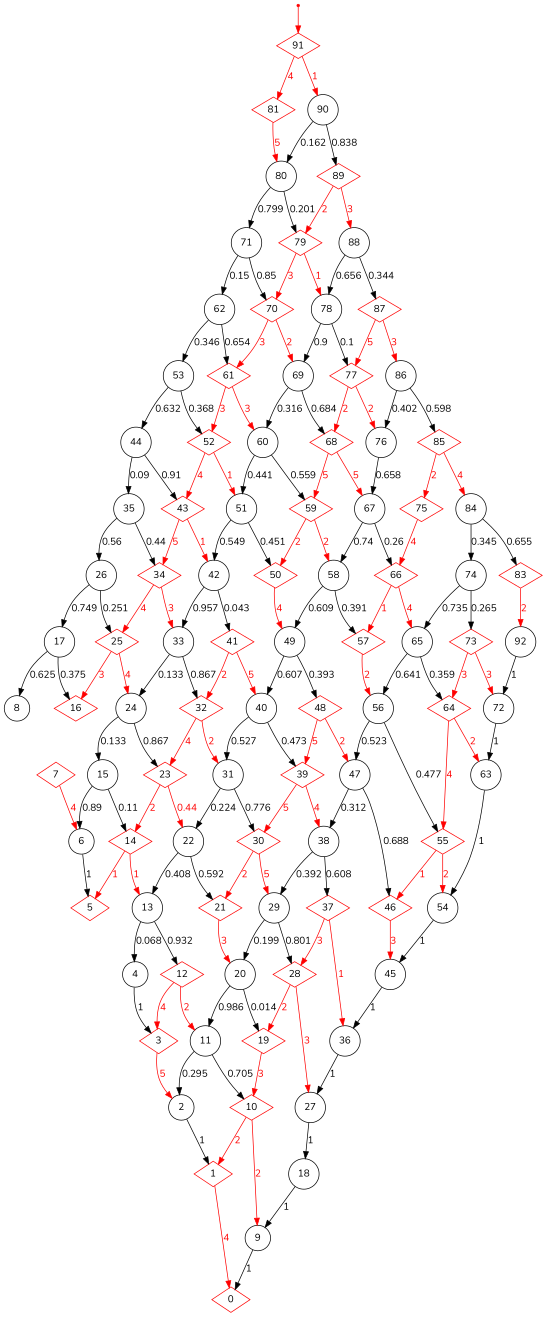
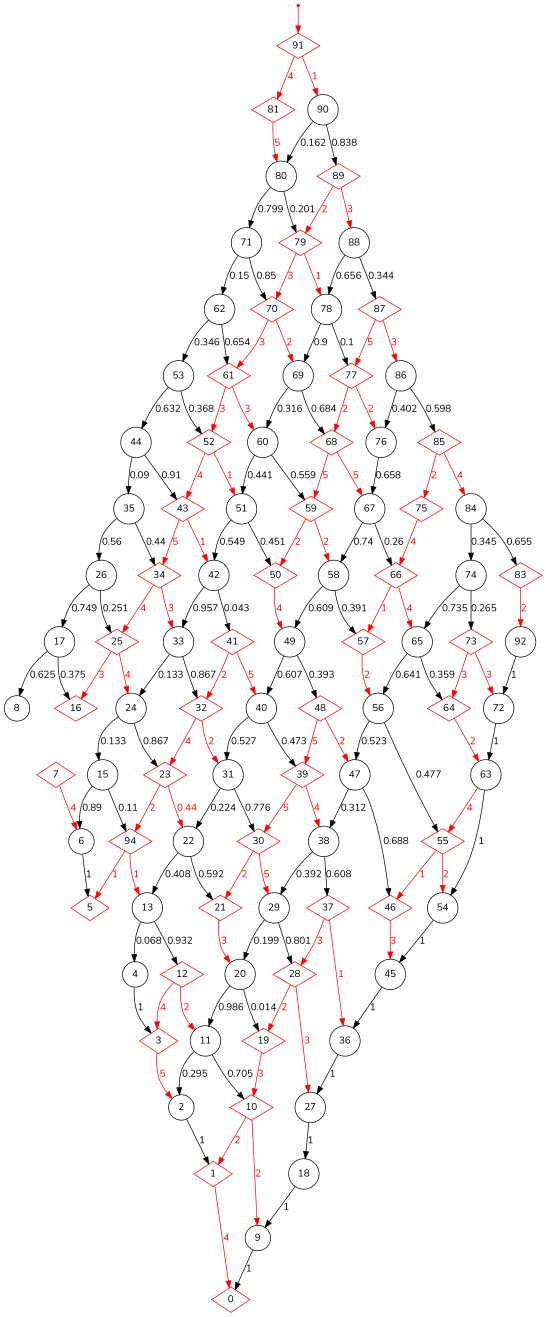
(446, 771) -> (465, 807)
(130, 841) -> (130, 841)
